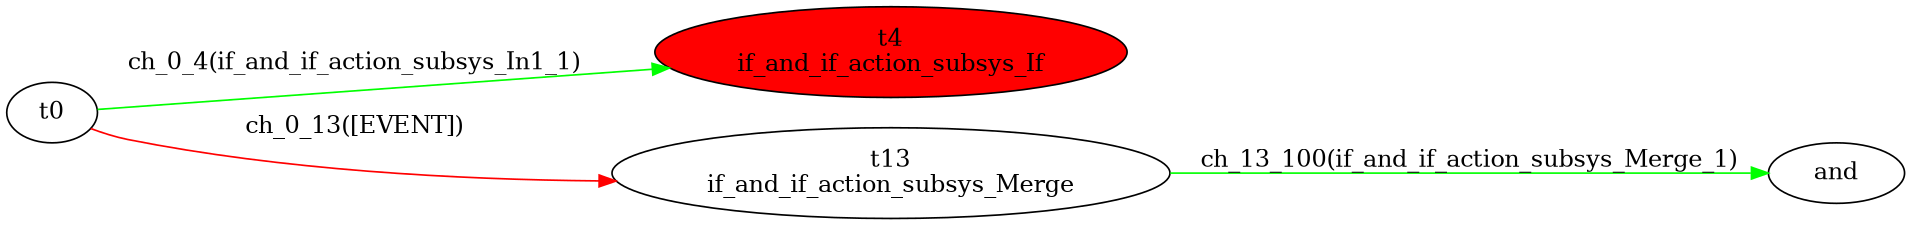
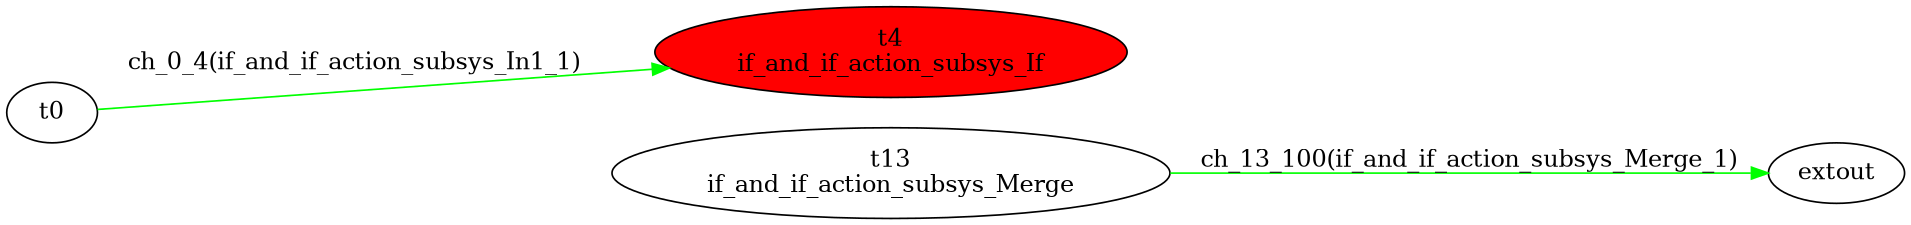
(343, 169) -> none
(1837, 173) -> (1837, 173)
